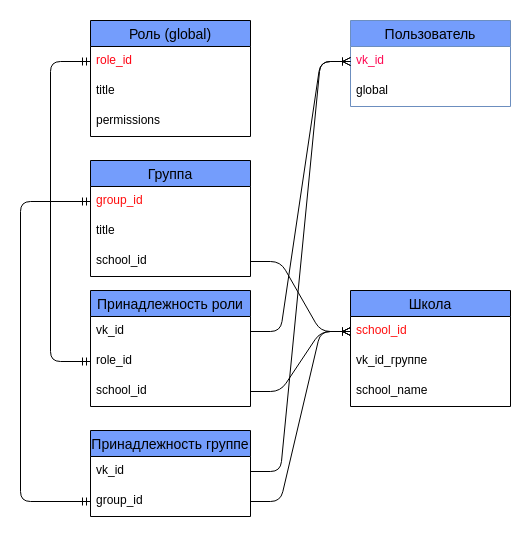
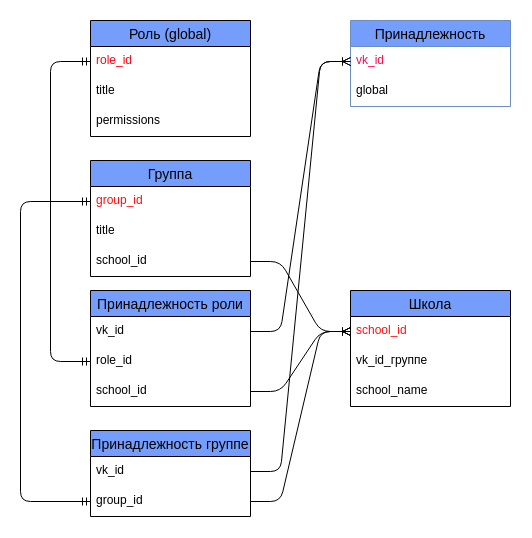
(430, 34) -> (430, 34)
